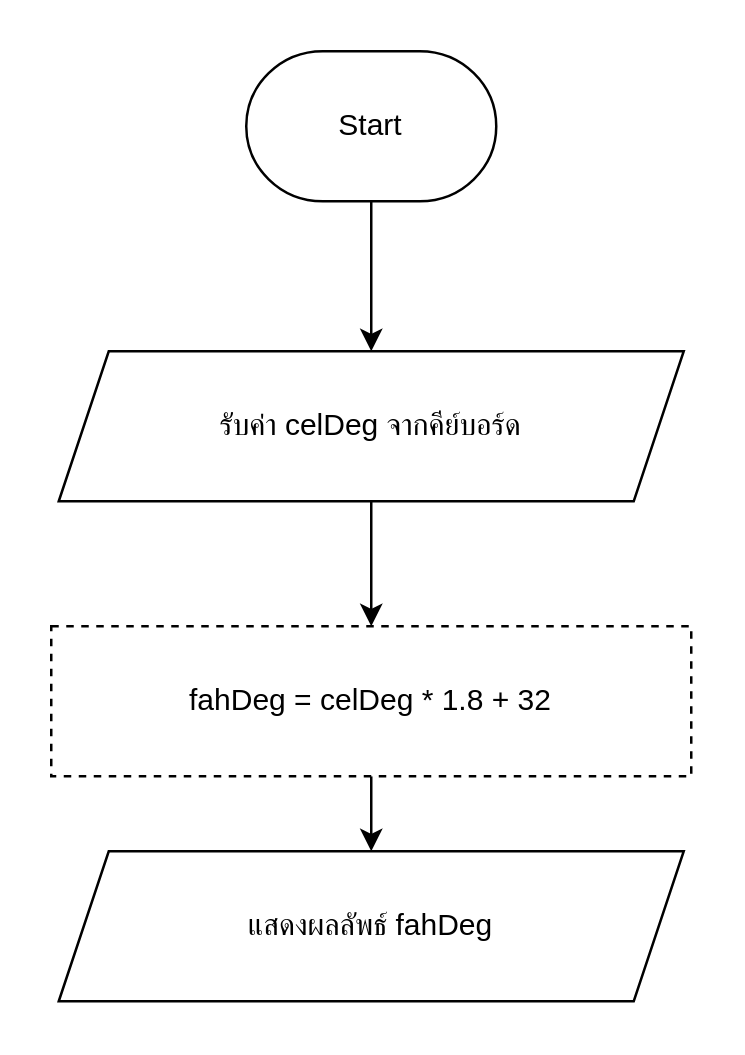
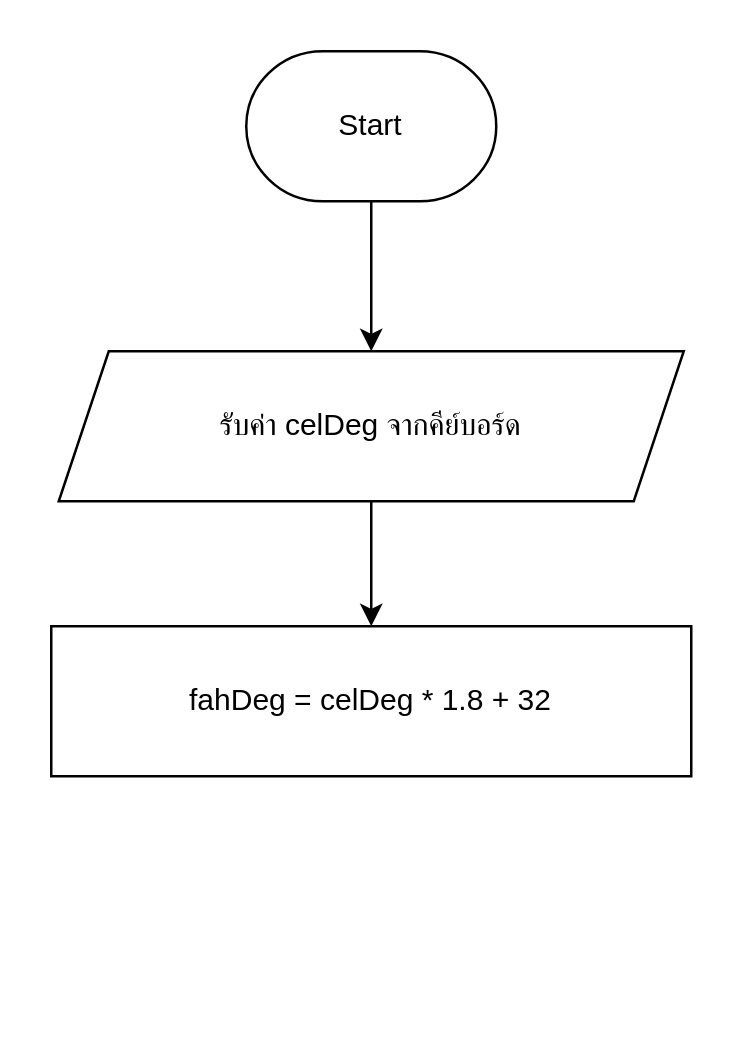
(371, 701) -> (371, 701)
(371, 805) -> none
(371, 926) -> none
